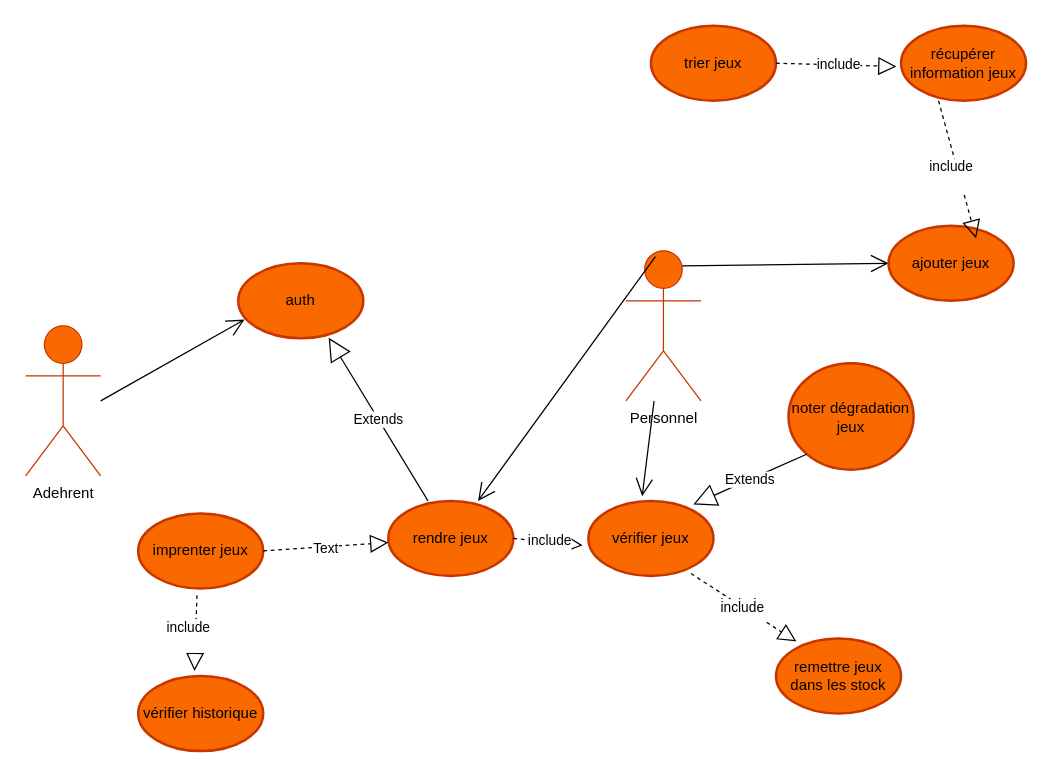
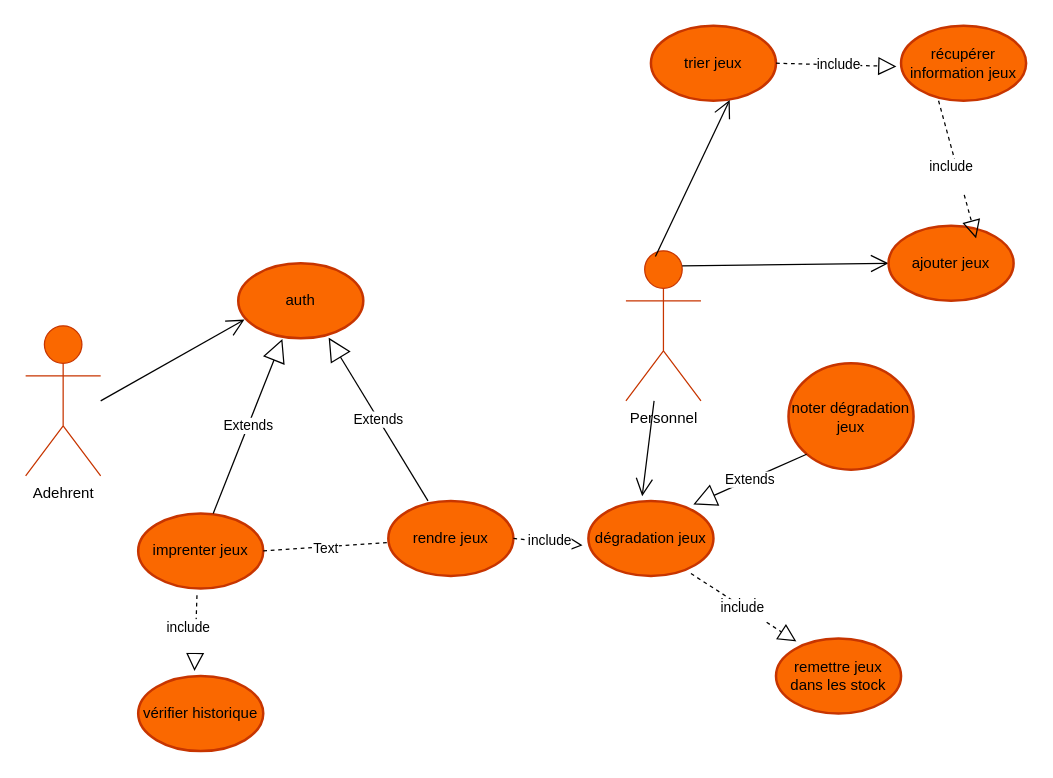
(568, 377) -> (692, 179)
none -> (244, 436)
(651, 538) -> (651, 538)
(369, 544) -> (378, 543)
